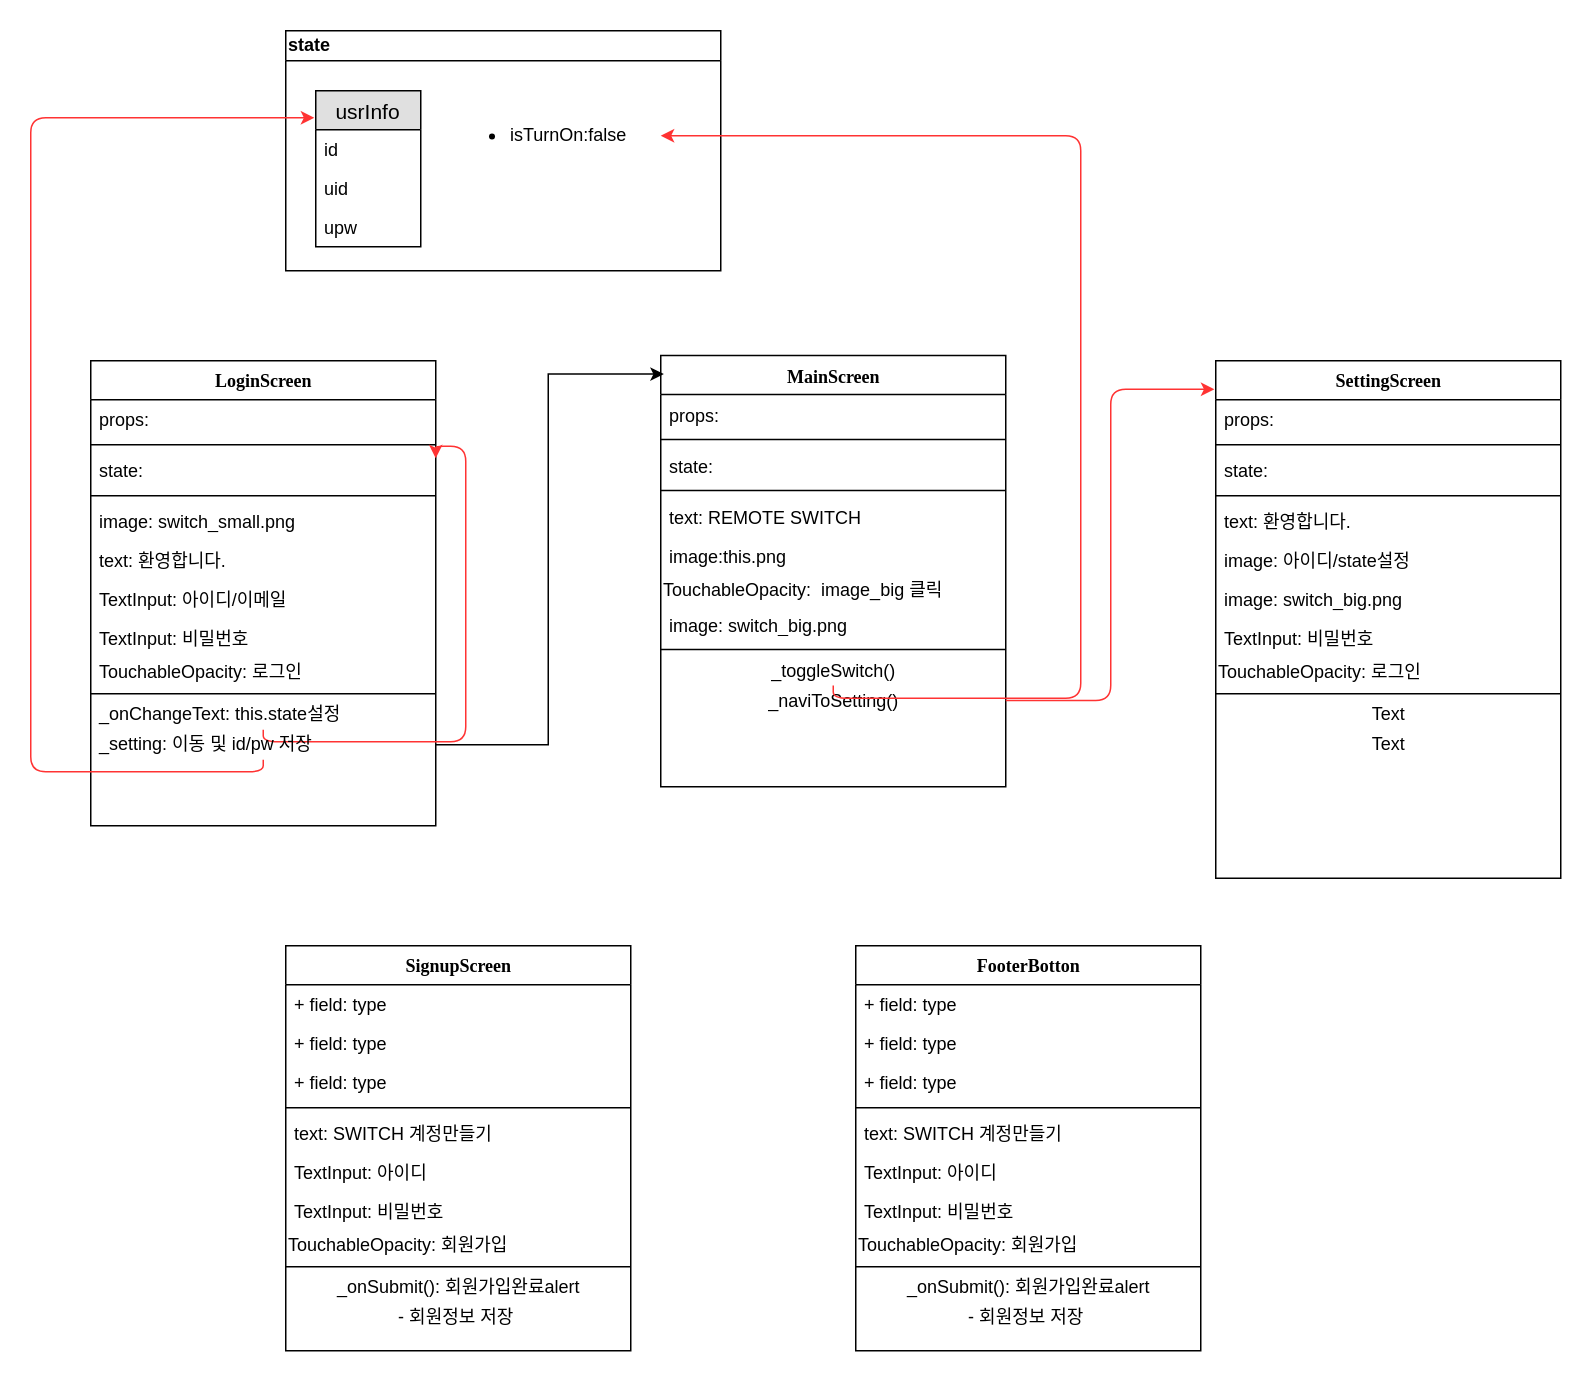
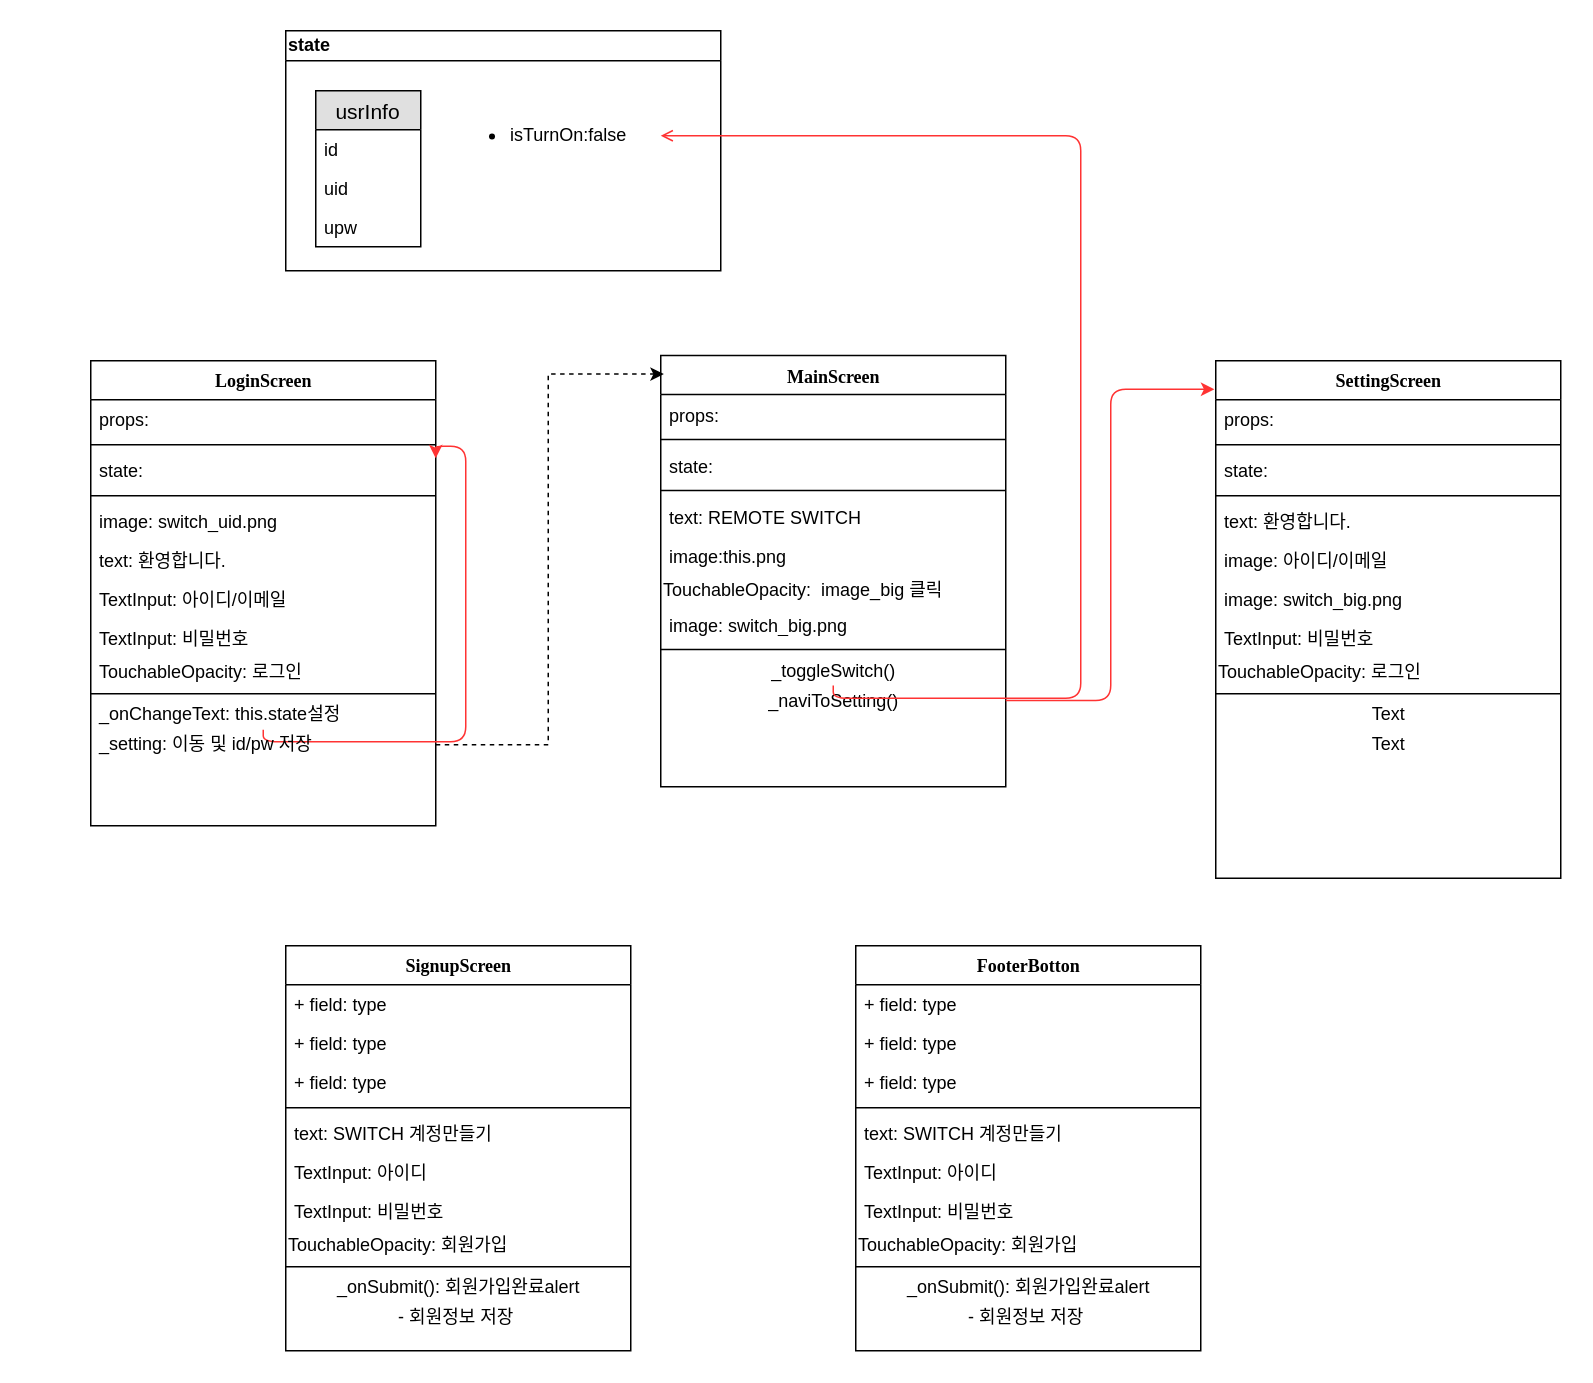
(672, 136) -> (669, 136)
(31, 427) -> none
(199, 523) -> (192, 523)
(1328, 562) -> (1312, 562)
(548, 563) -> (548, 563)
